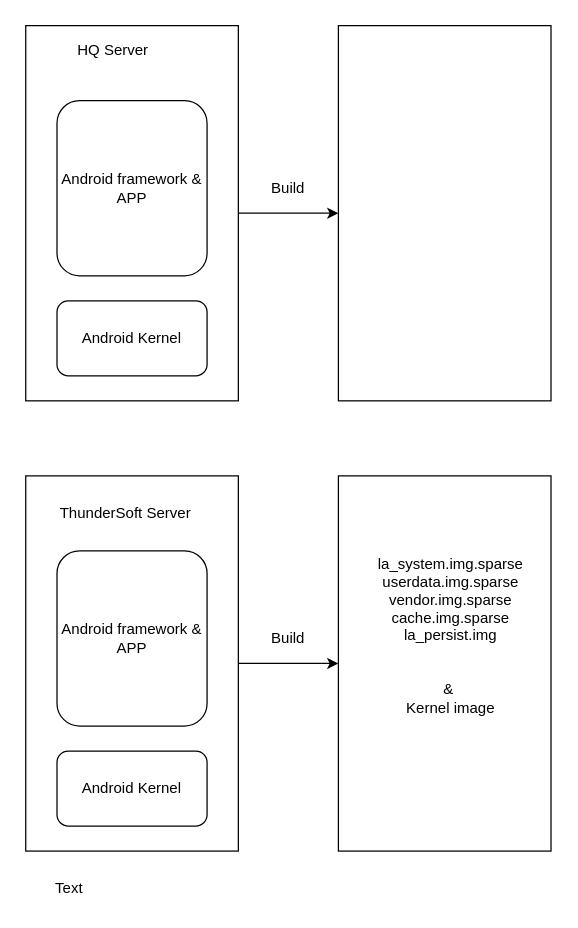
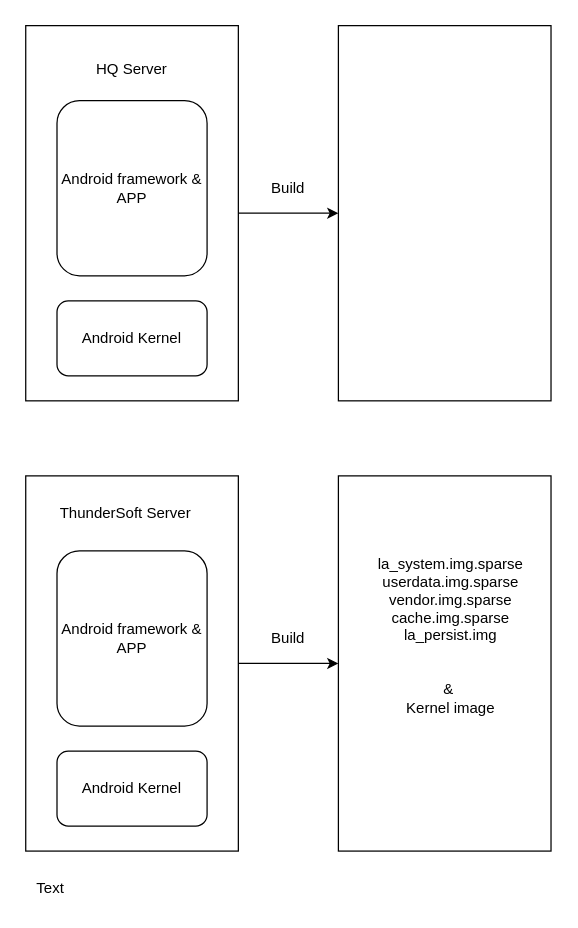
(113, 51) -> (132, 69)
(69, 888) -> (51, 888)
